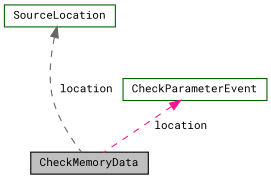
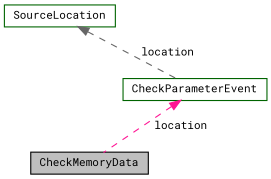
(53, 98) -> (132, 55)
